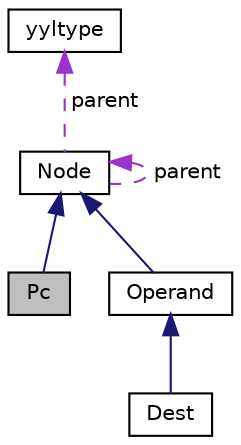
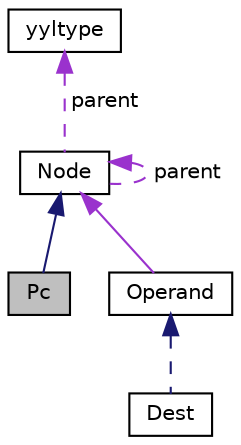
(125, 241) -> (125, 241)
(171, 365) -> (171, 365)
